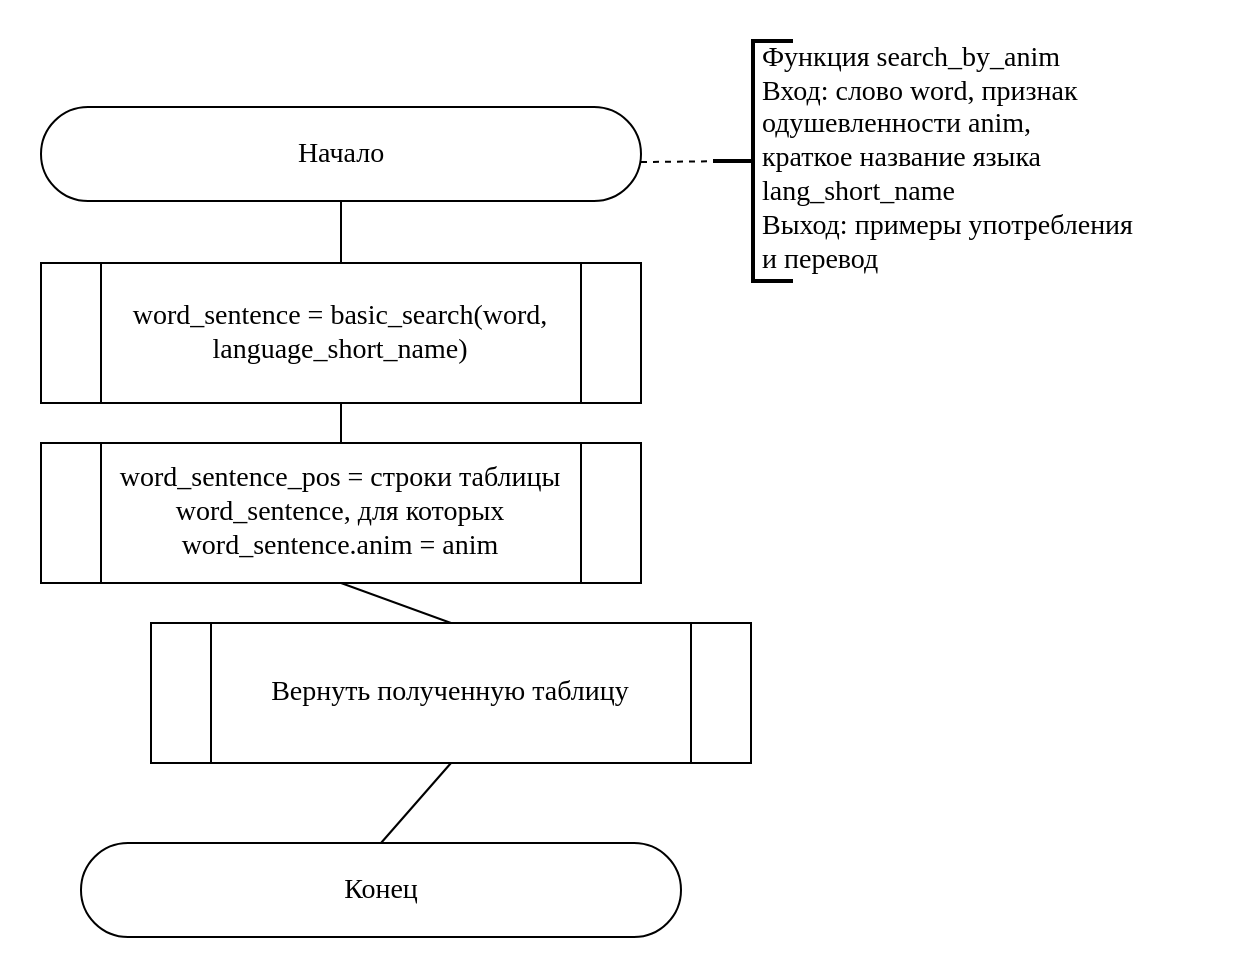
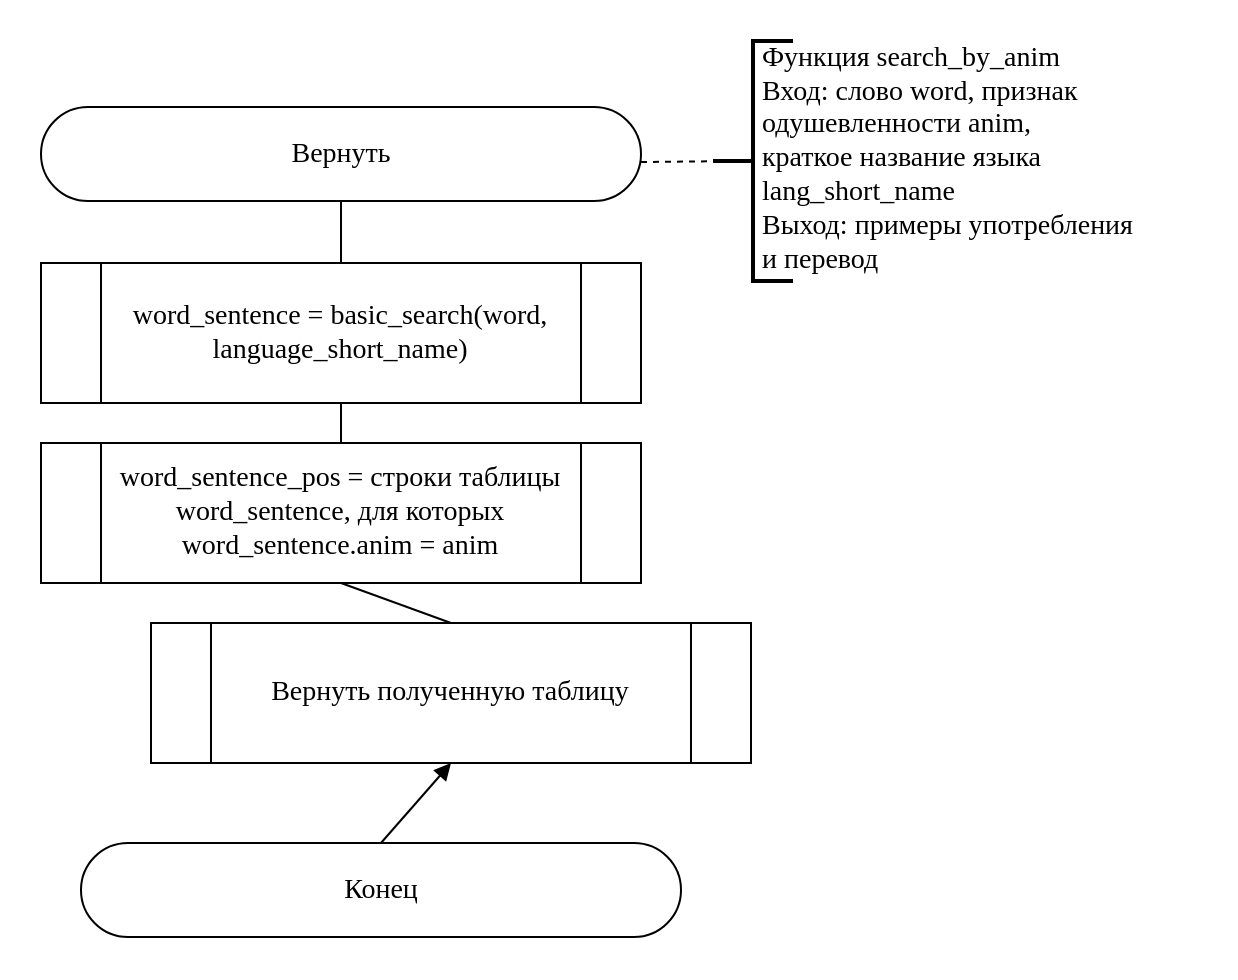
(342, 155) -> (342, 155)
(444, 771) -> (440, 776)
